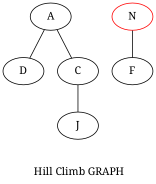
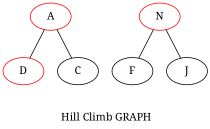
(51, 17) -> (51, 17)
(23, 71) -> (23, 71)
(78, 98) -> (173, 44)
